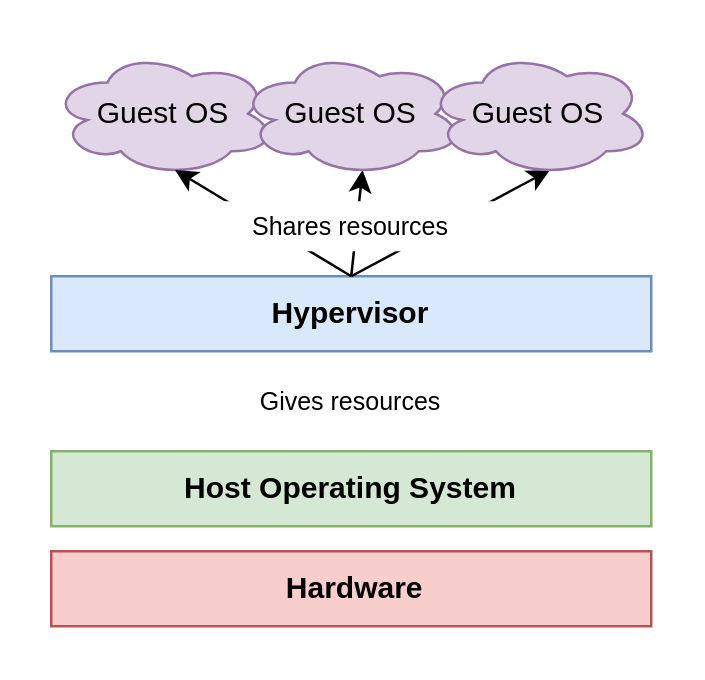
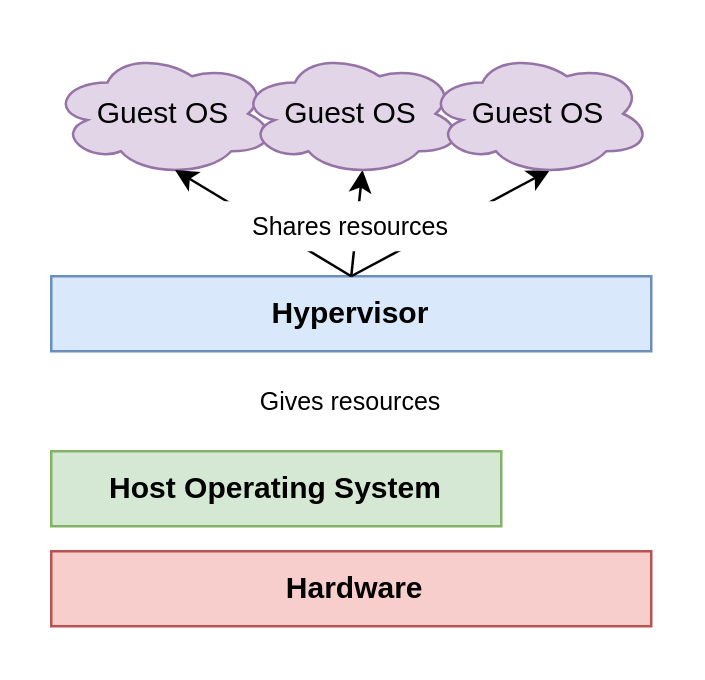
(351, 489) -> (276, 489)
